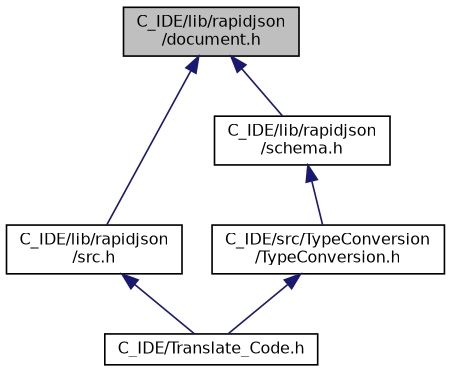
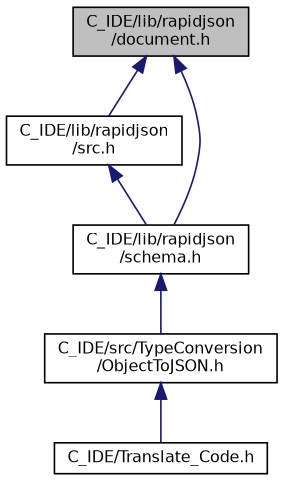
(328, 249) -> (161, 358)
(164, 309) -> (132, 202)
